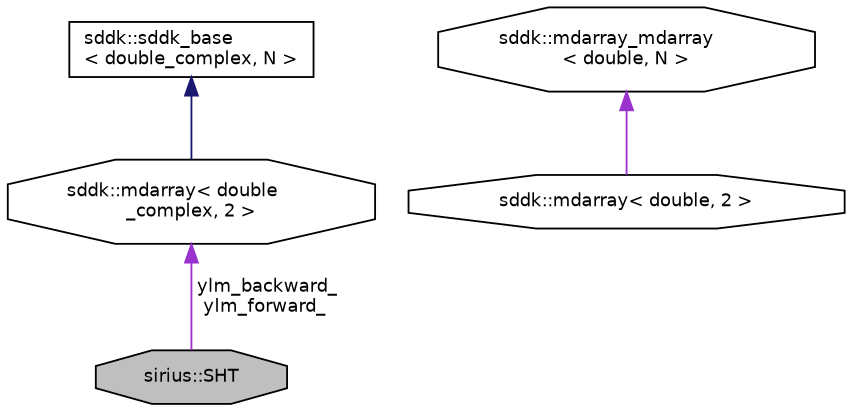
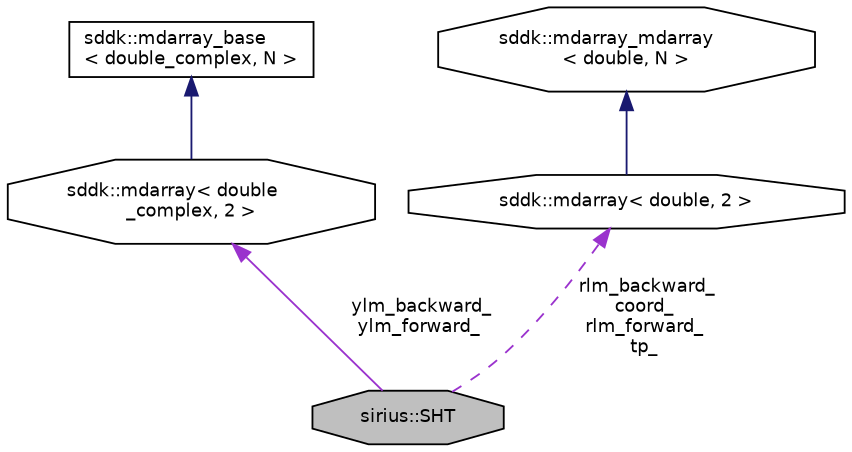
(191, 50) -> (191, 50)
(627, 143) -> (627, 143)
none -> (533, 326)
